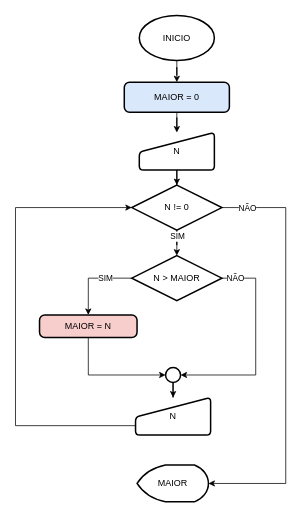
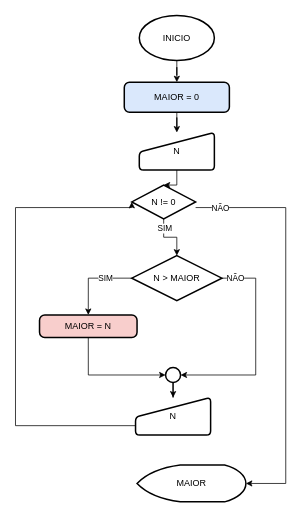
(177, 207) -> (163, 202)
(172, 483) -> (191, 483)
